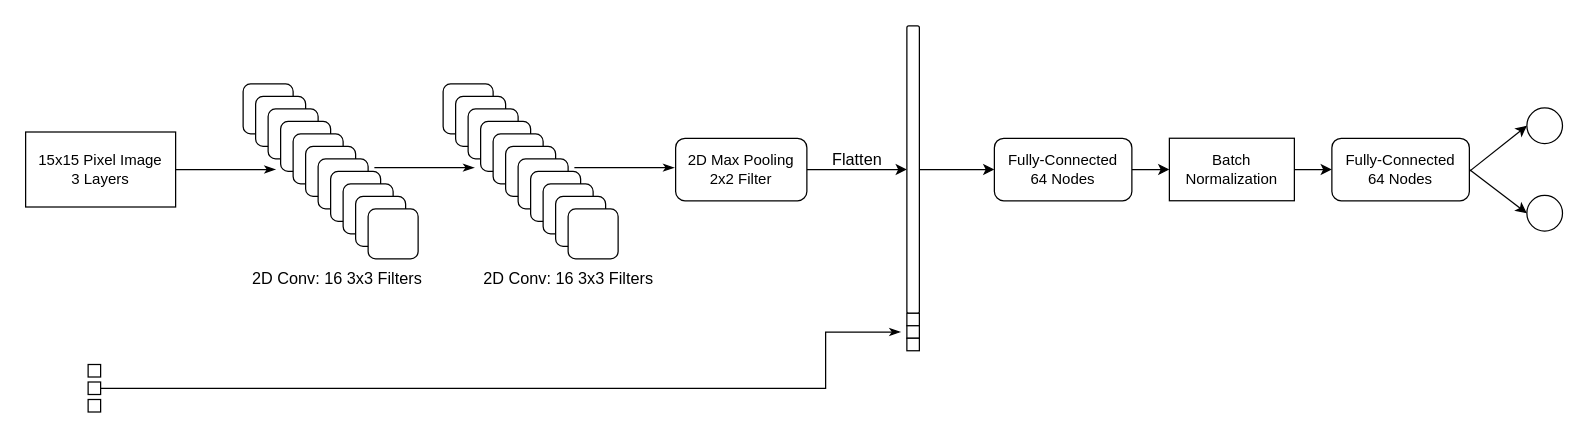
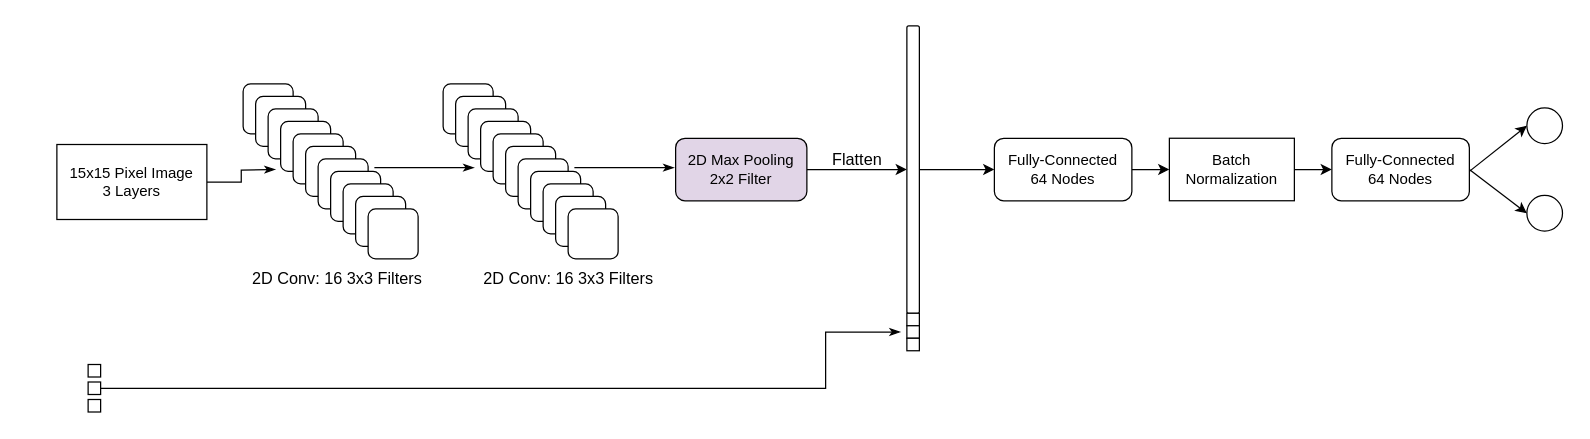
(101, 169) -> (132, 182)
(741, 169) -> (741, 169)
